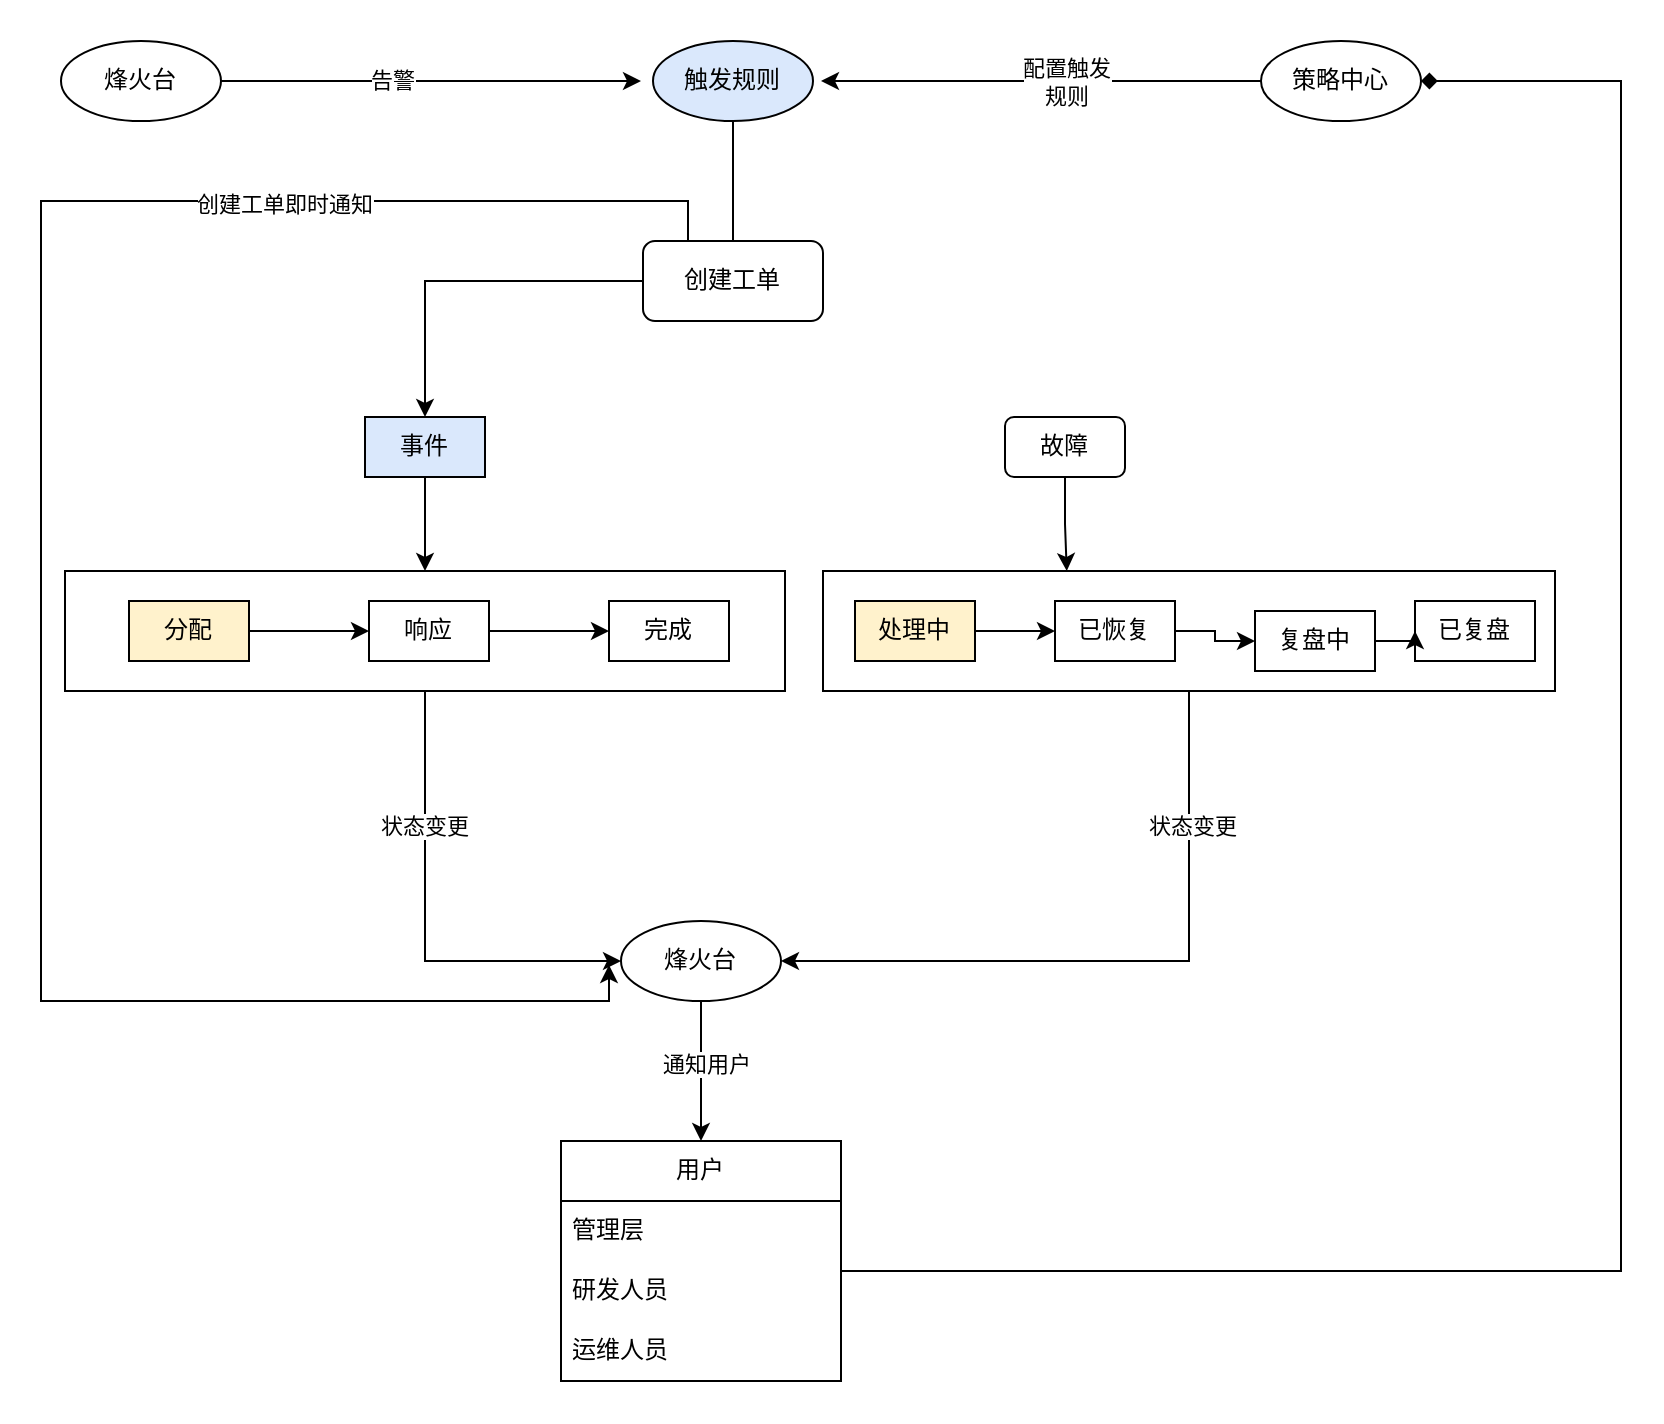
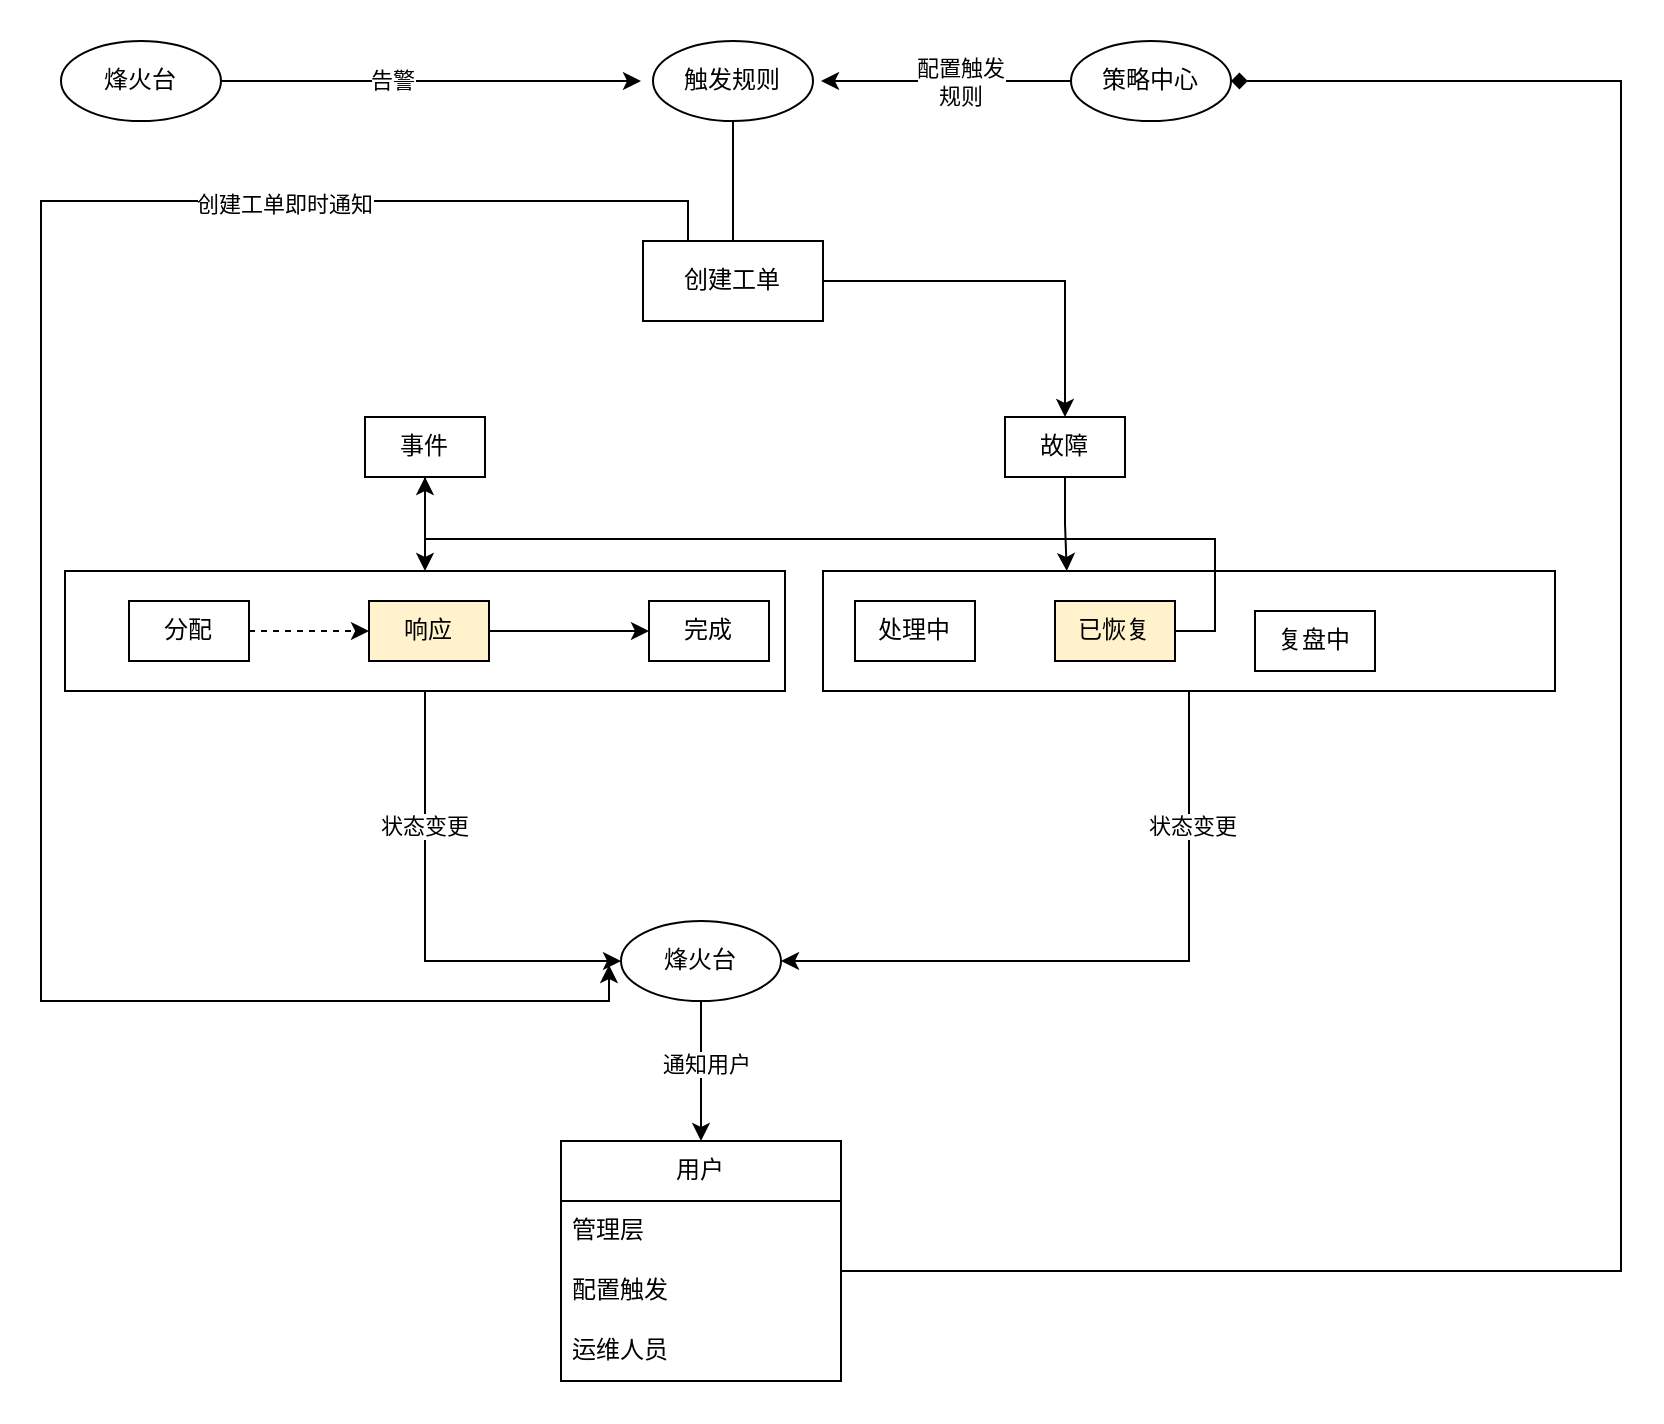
(733, 81) -> (733, 81)
(1341, 81) -> (1151, 81)
(473, 281) -> none
(733, 281) -> (733, 281)
none -> (1005, 281)
(425, 447) -> (425, 447)
(1065, 447) -> (1065, 447)
(189, 631) -> (189, 631)
(304, 631) -> (304, 631)
(429, 631) -> (429, 631)
(669, 631) -> (709, 631)
(915, 631) -> (915, 631)
(1008, 631) -> none
(1115, 631) -> (1115, 631)
(1475, 631) -> none
(1222, 641) -> (870, 539)
(1396, 641) -> none
(621, 1291) -> (621, 1291)
